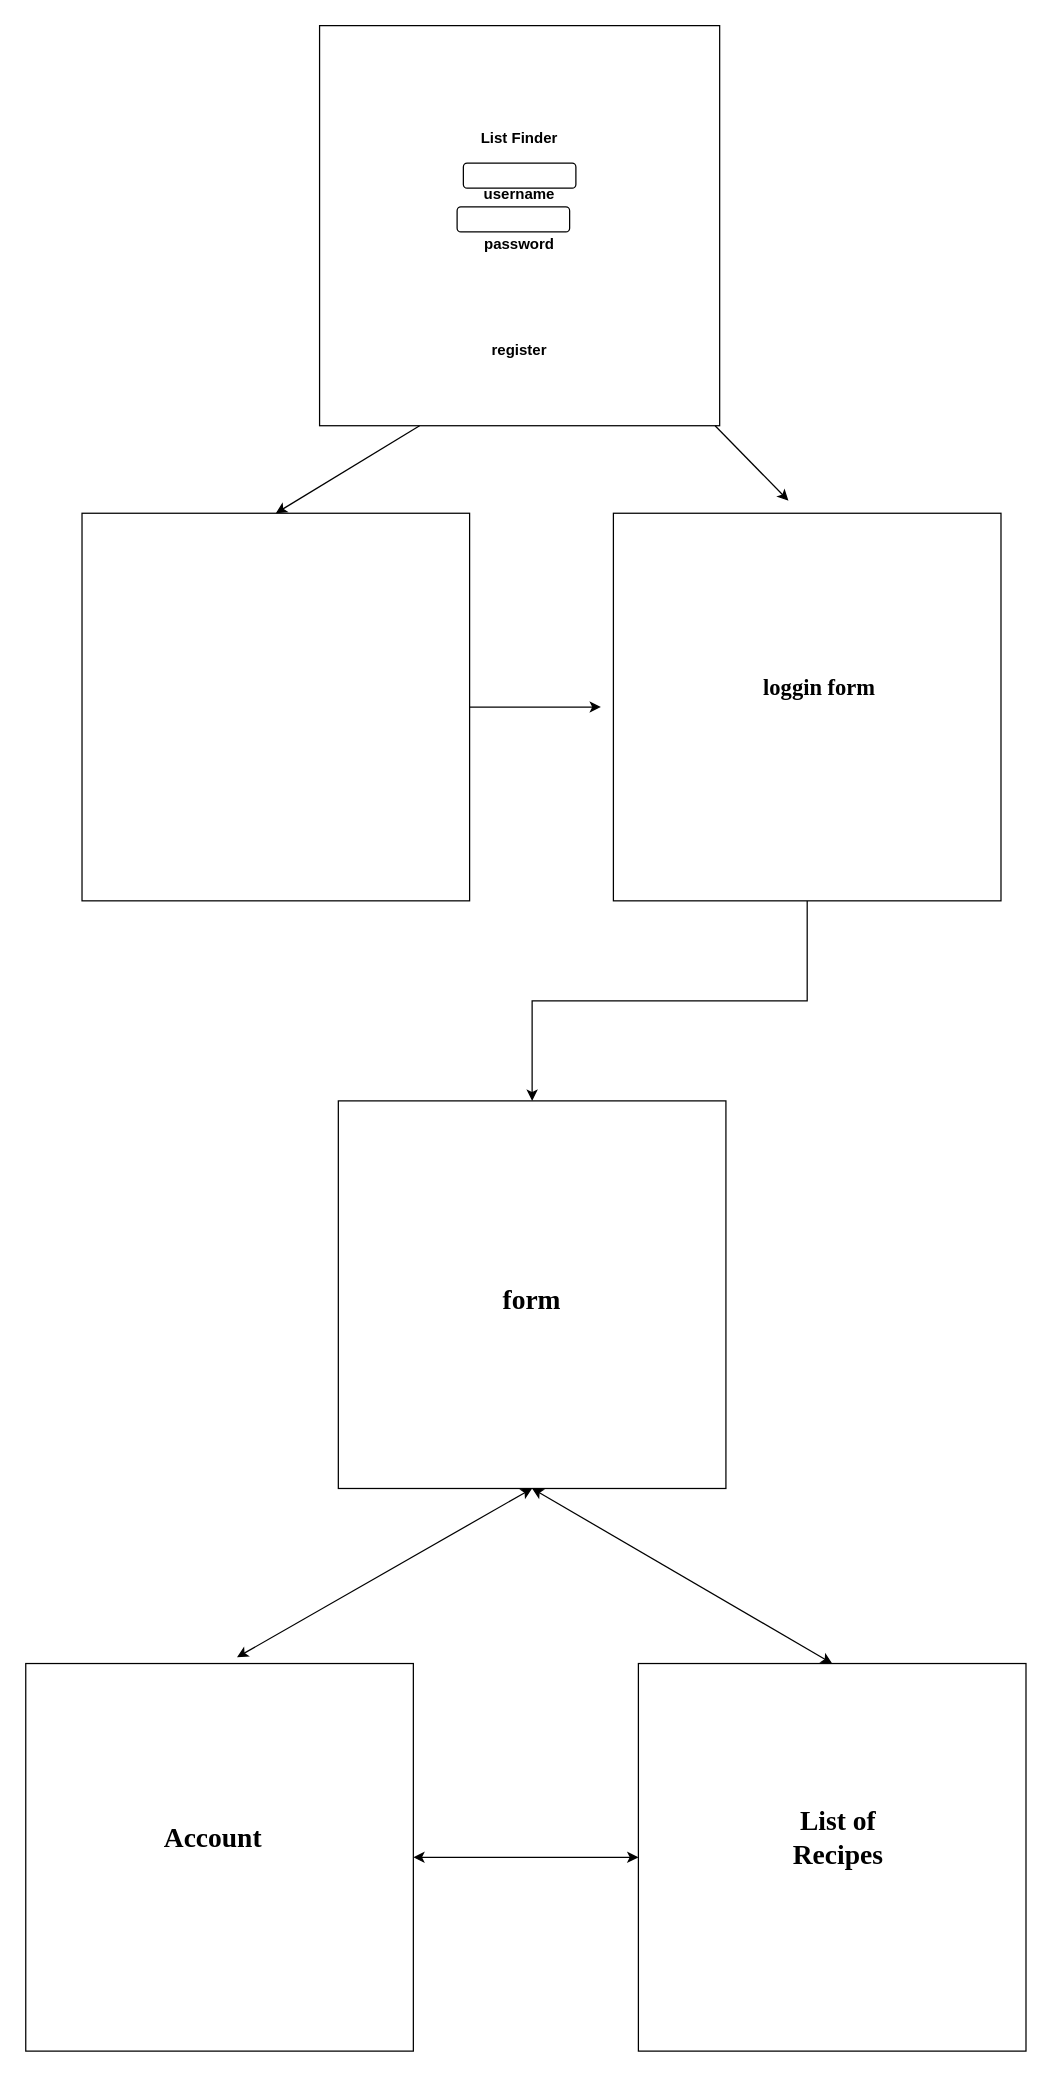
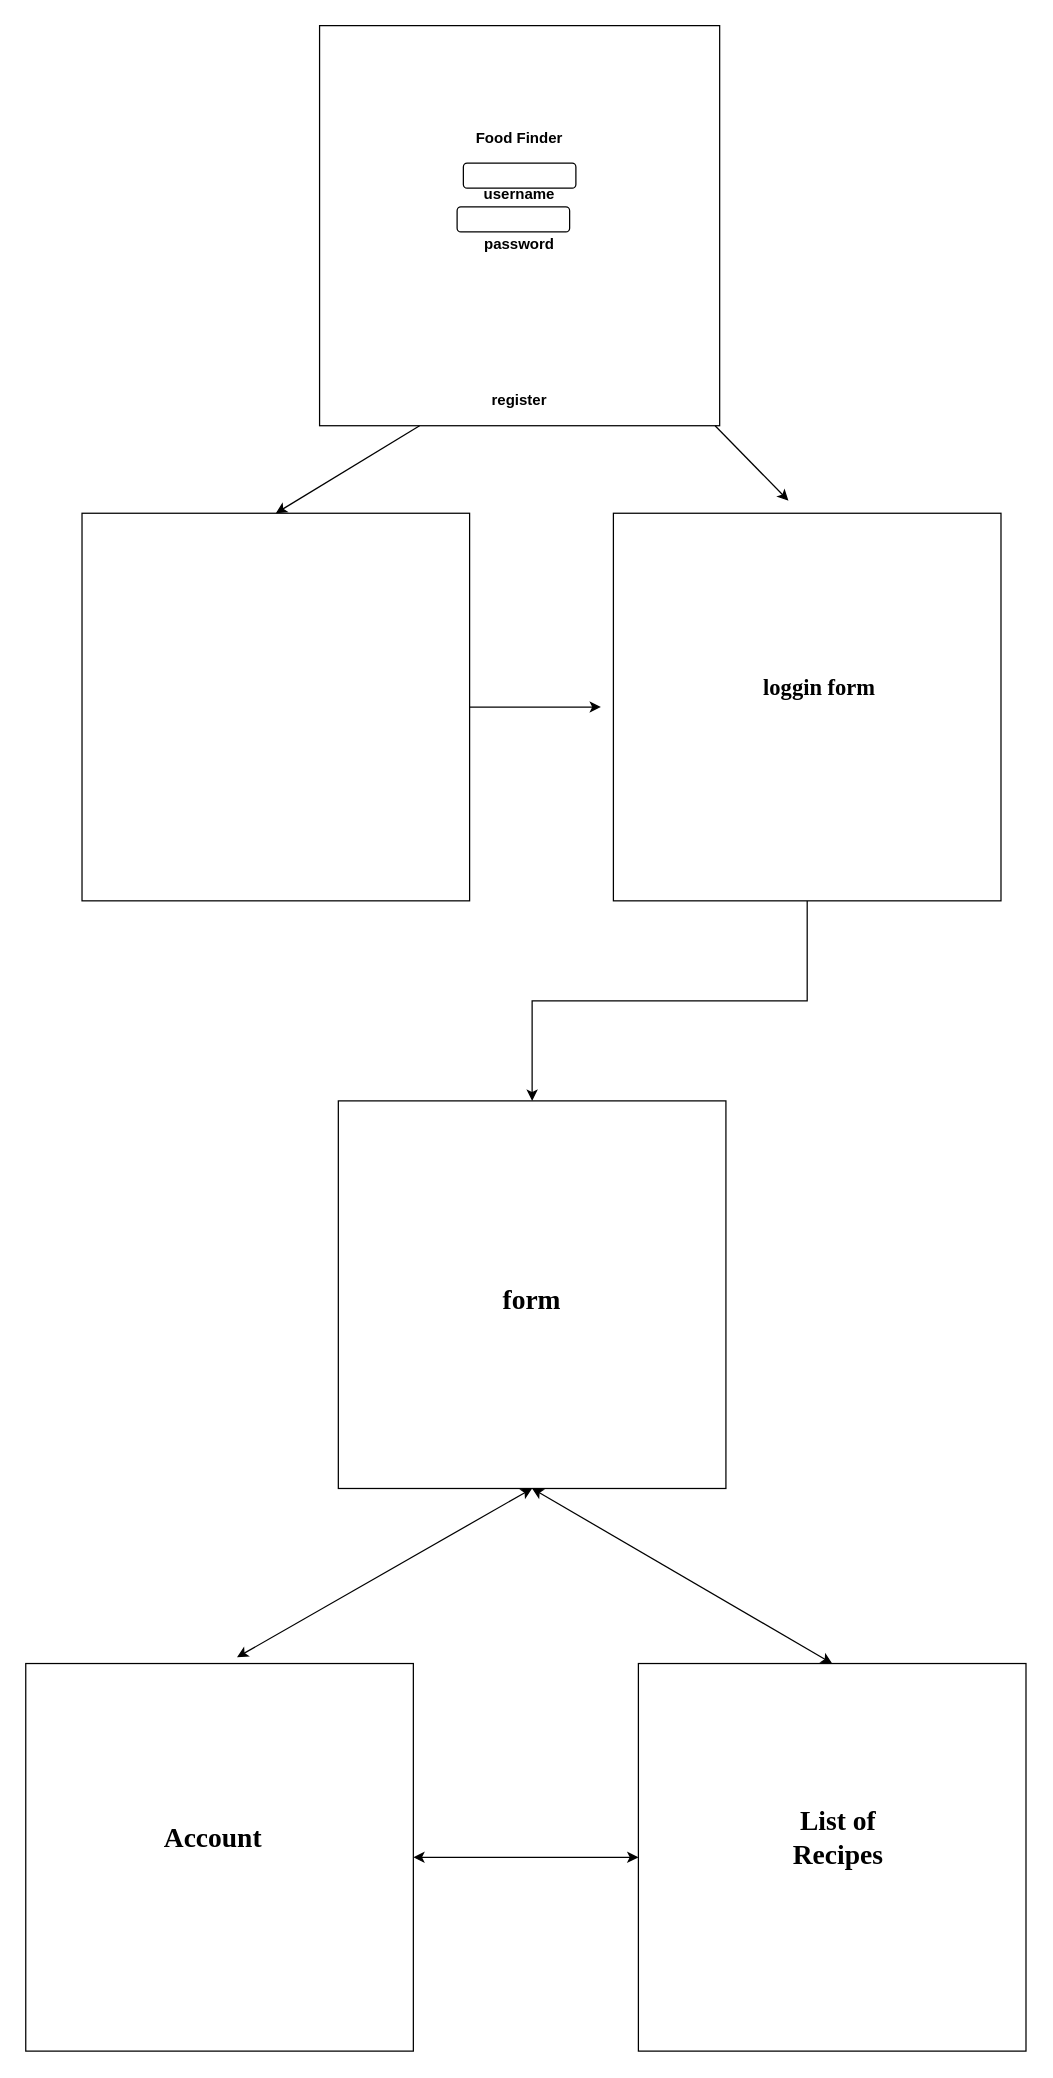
(519, 138) -> (519, 138)
(519, 351) -> (519, 401)
